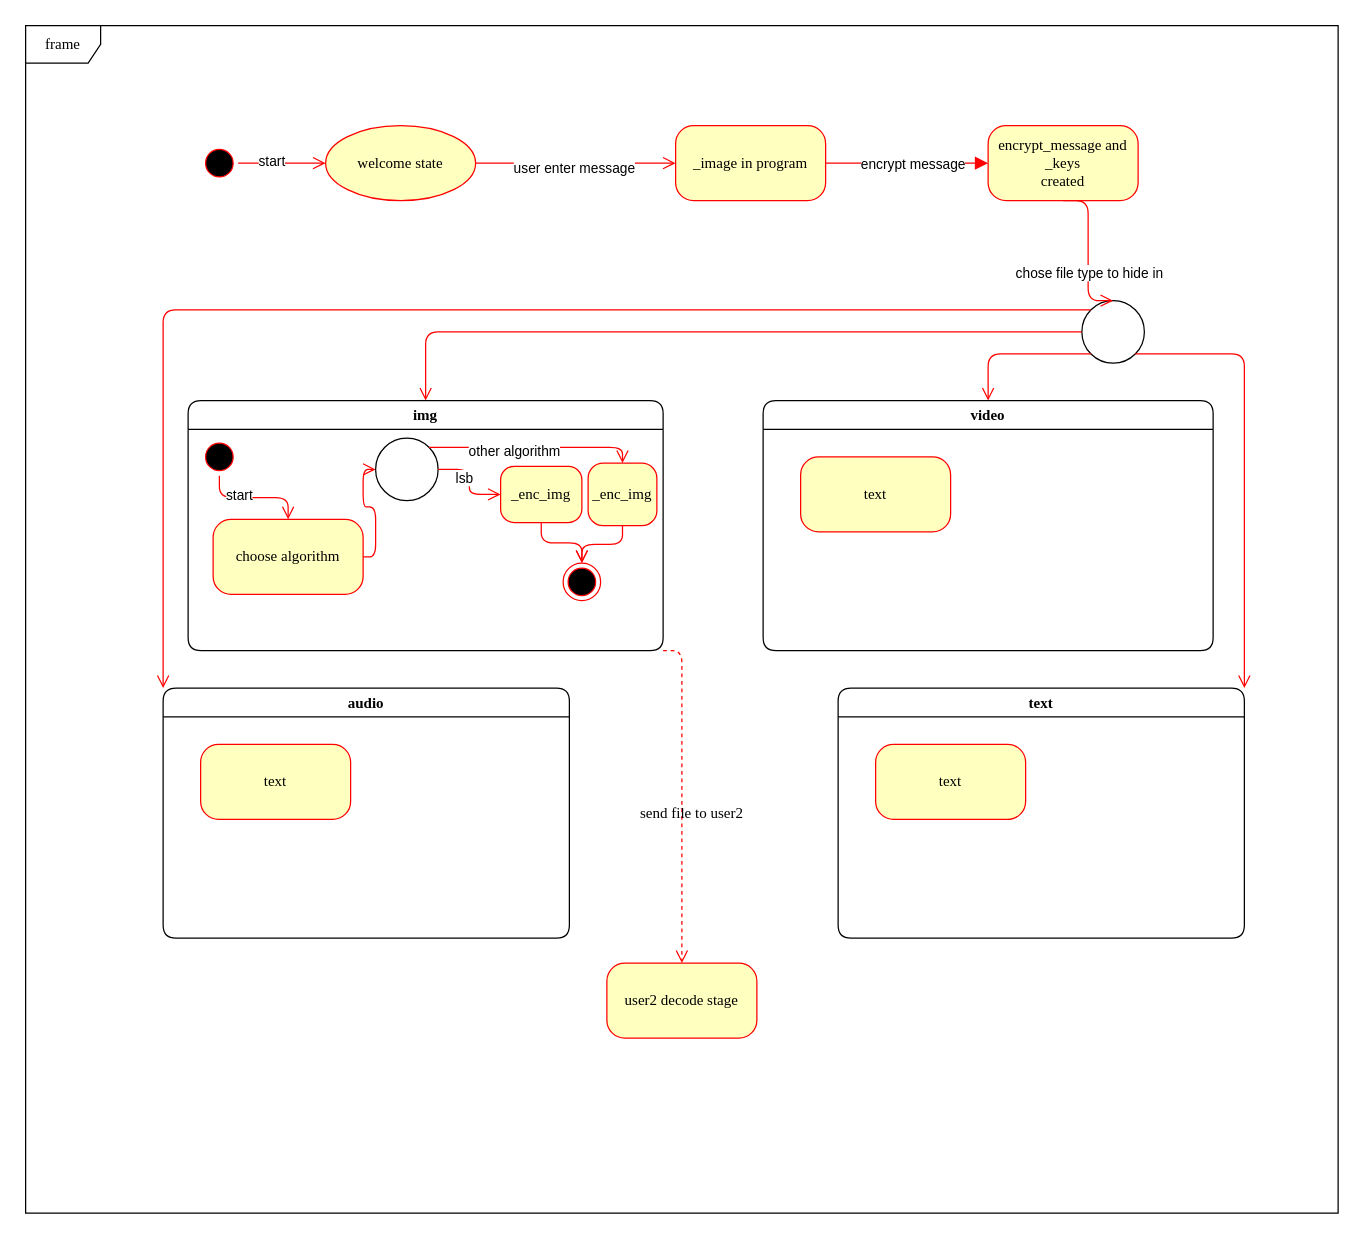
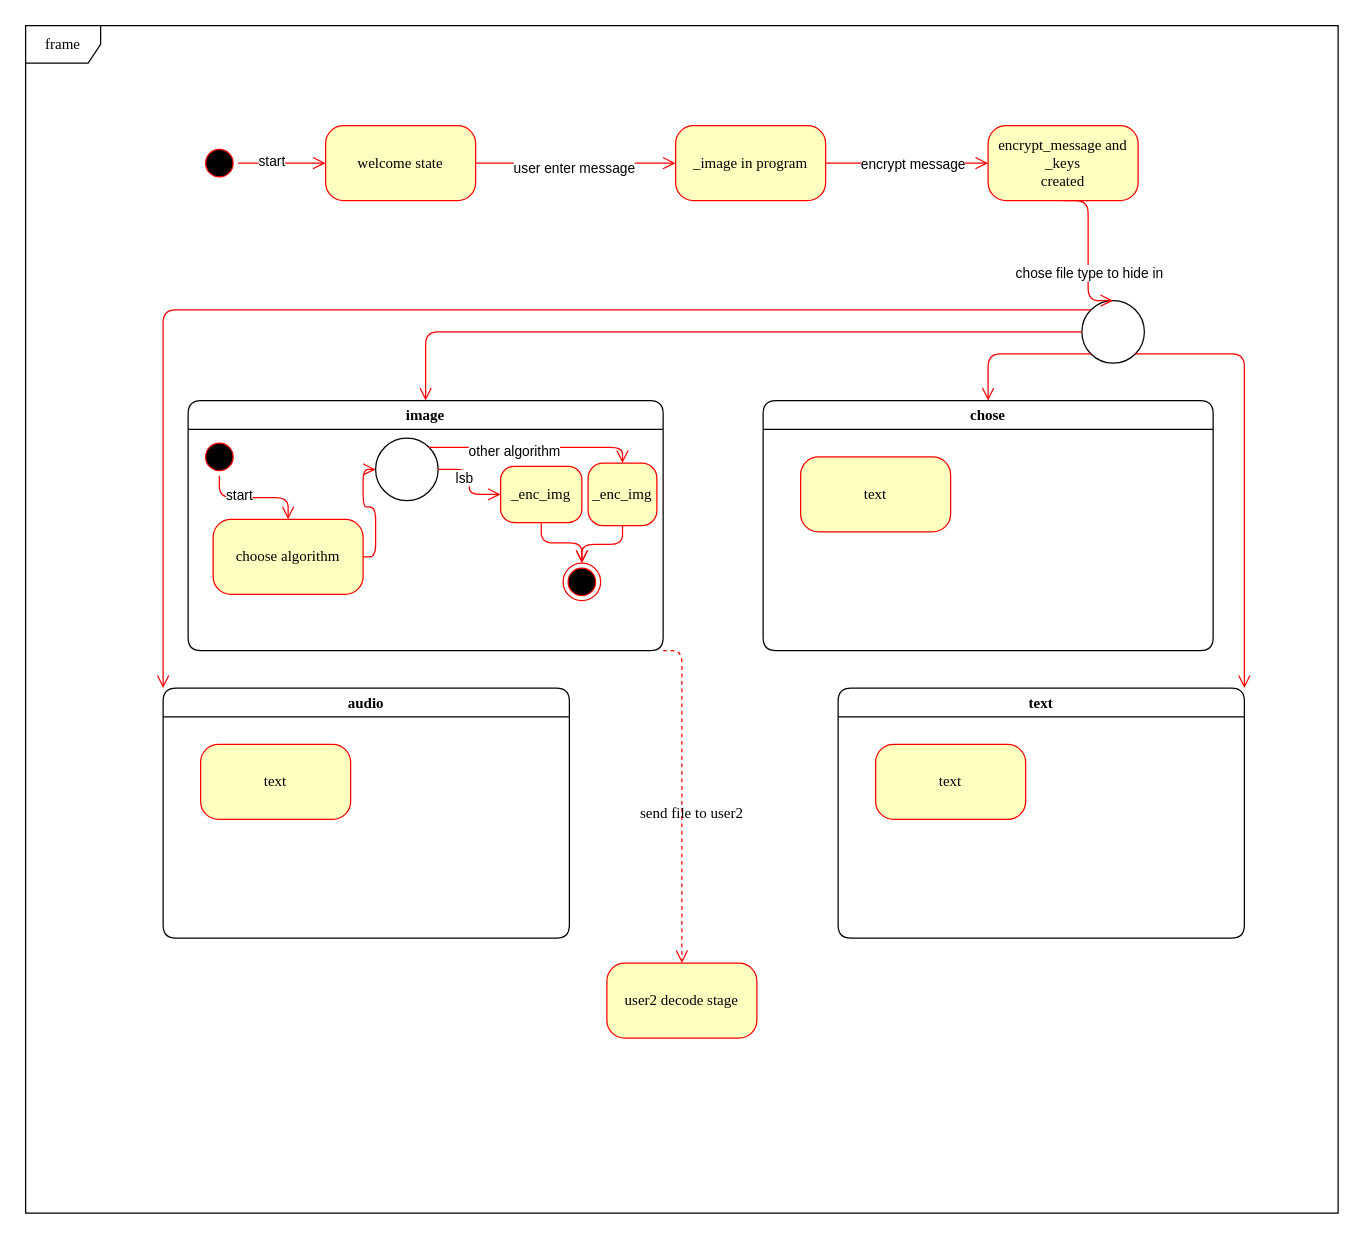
(401, 163) -> (401, 163)
(974, 163) -> (978, 163)
(426, 416) -> (426, 416)
(988, 416) -> (988, 416)
